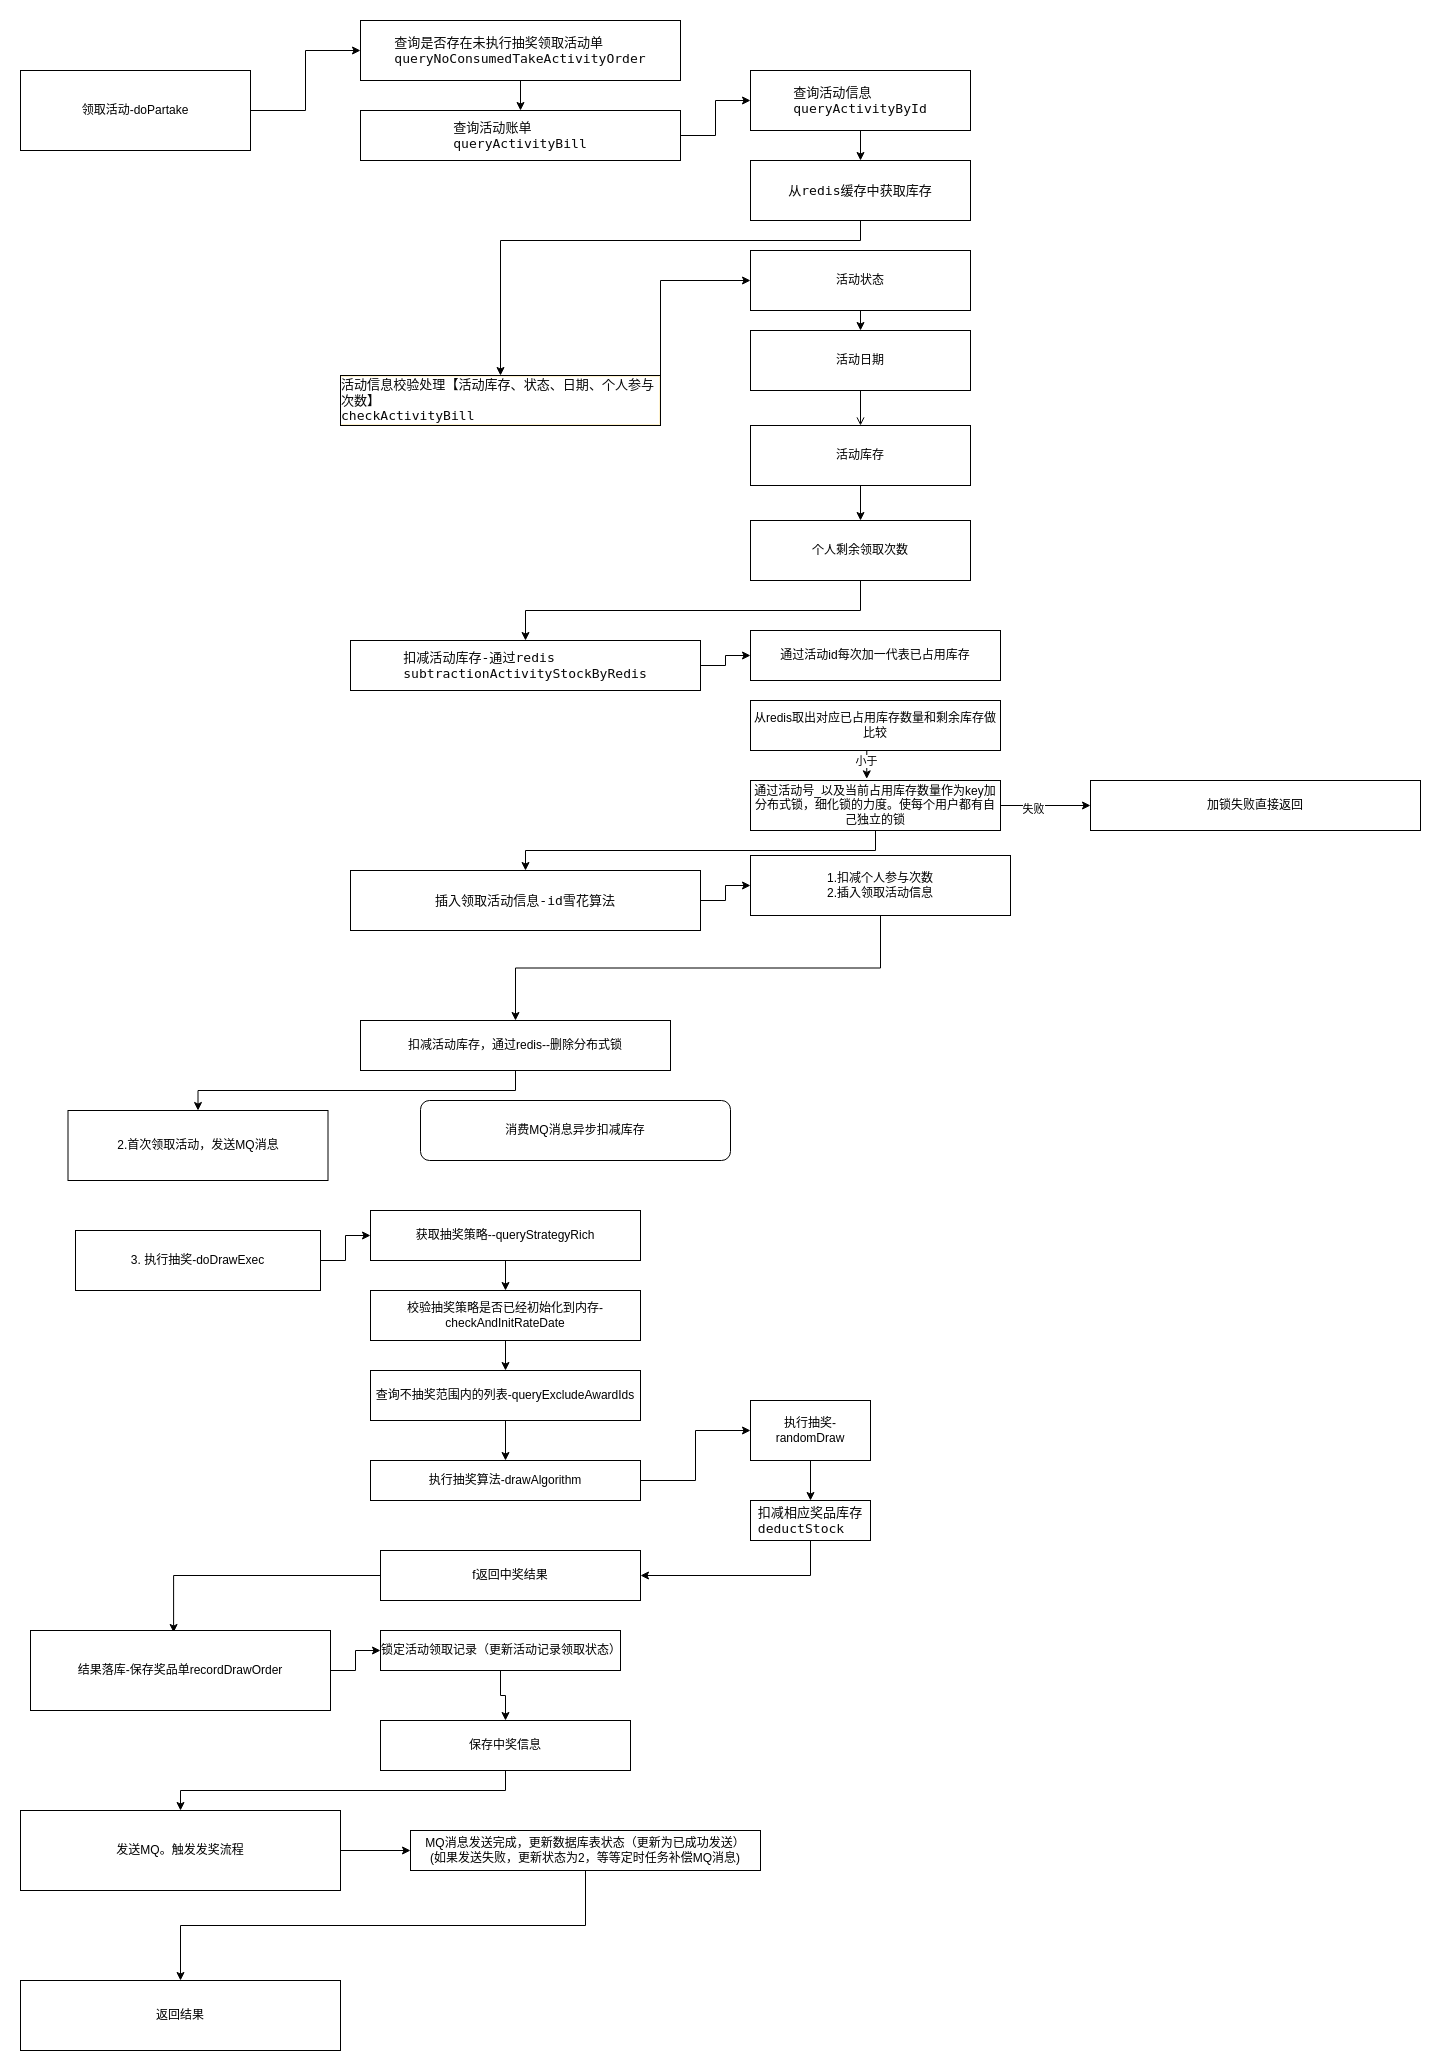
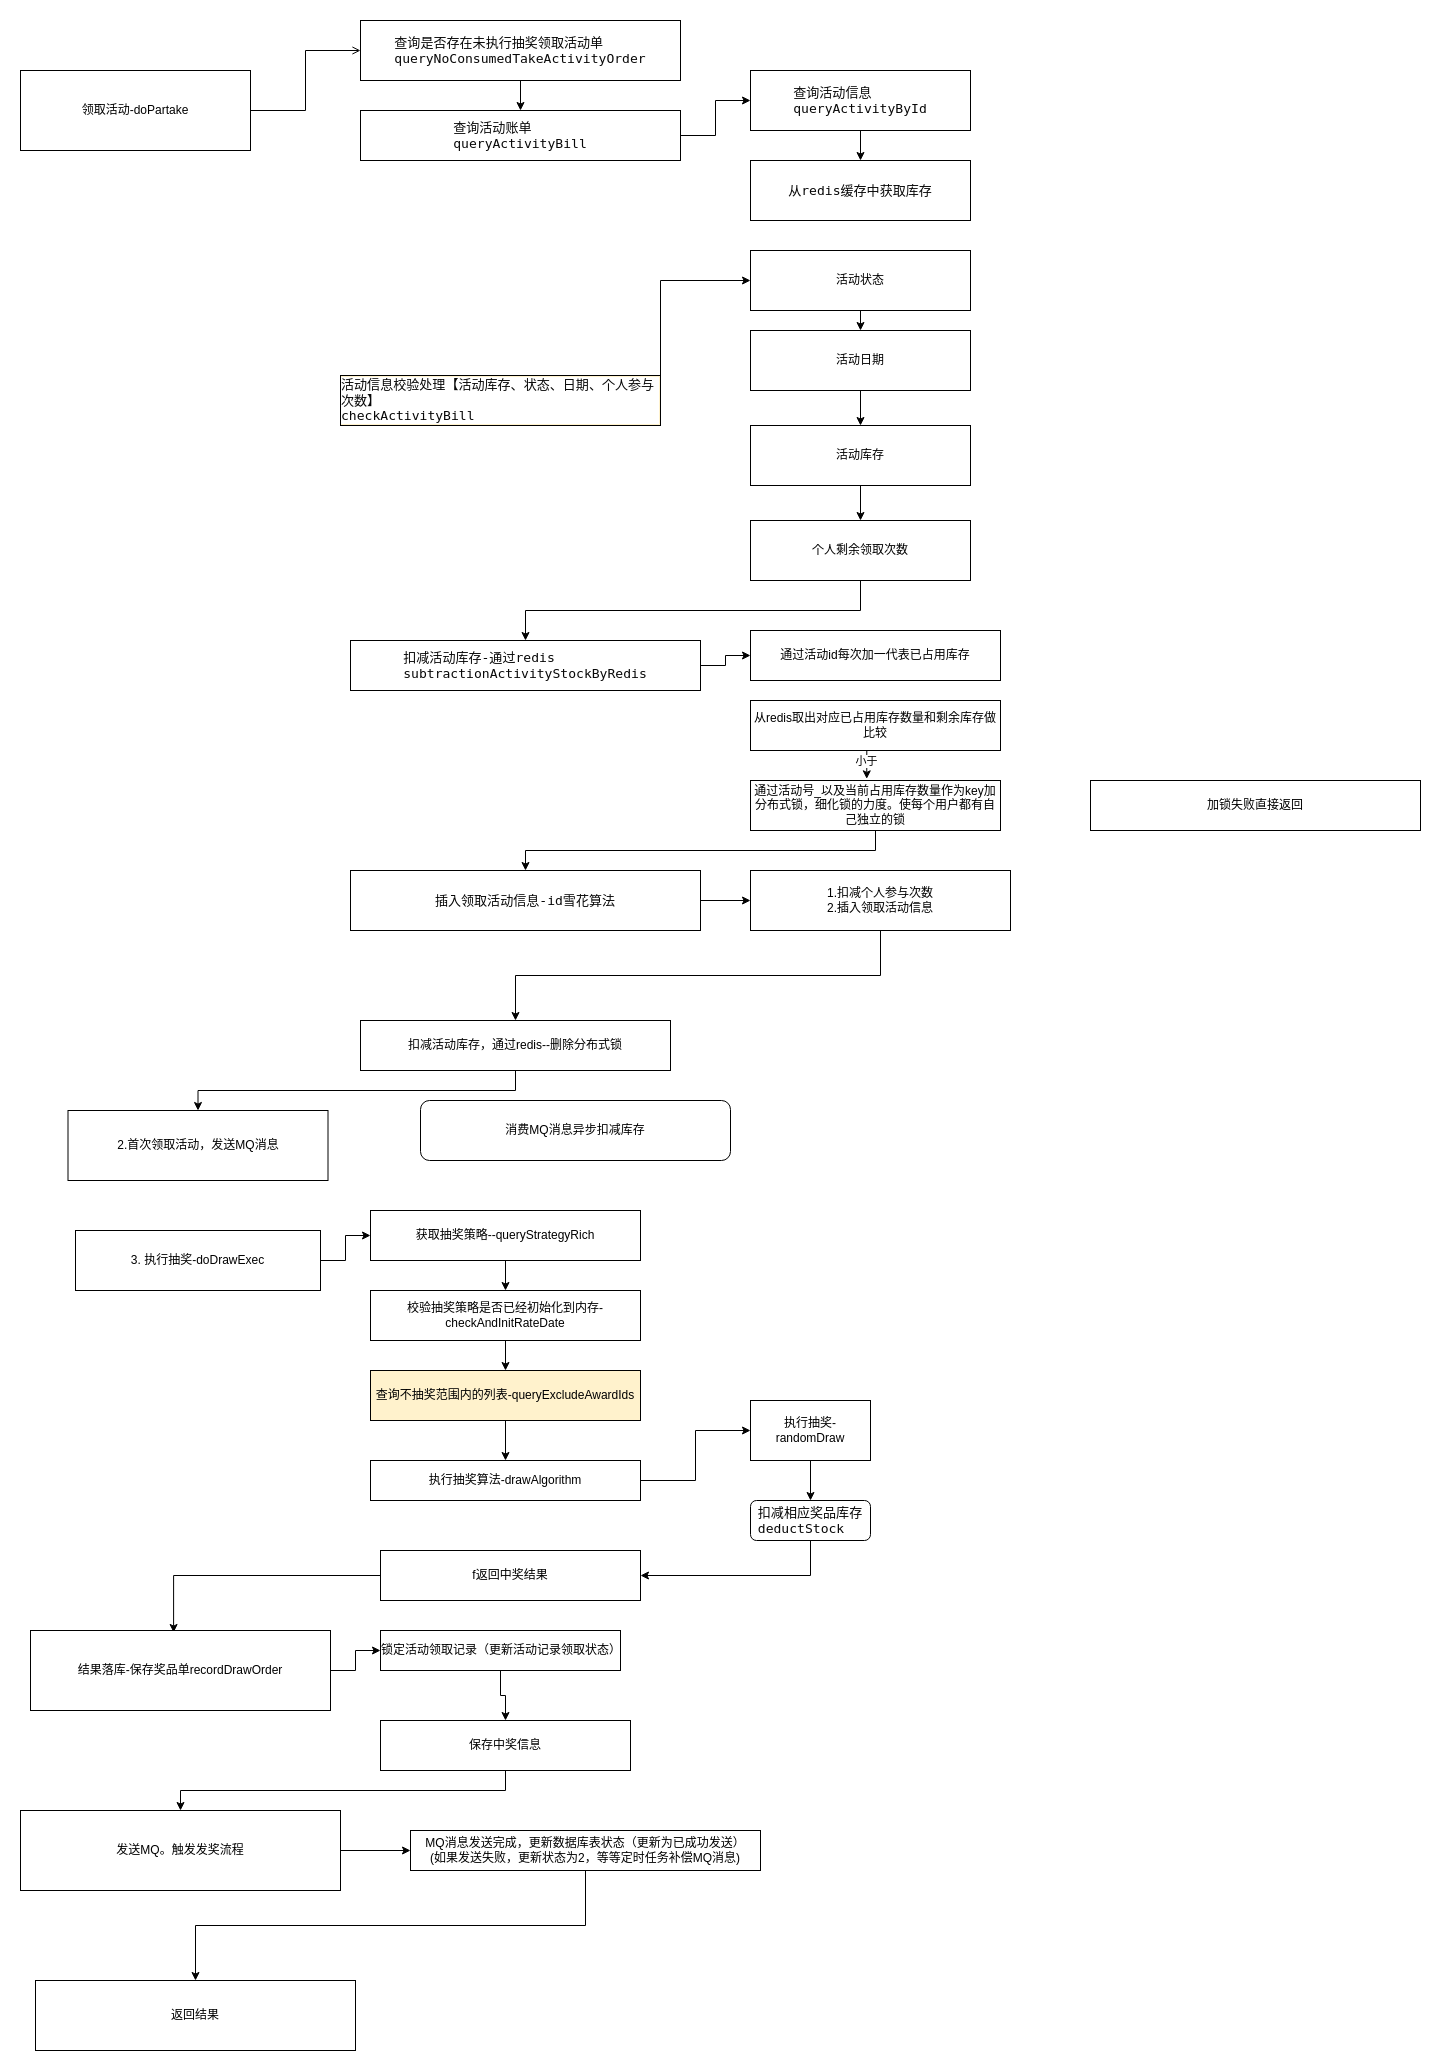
(352, 51) -> (354, 51)
(627, 241) -> none
(861, 419) -> (861, 417)
(1042, 806) -> none
(881, 886) -> (881, 901)
(506, 1396) -> (506, 1396)
(811, 1521) -> (811, 1521)
(181, 2016) -> (196, 2016)
